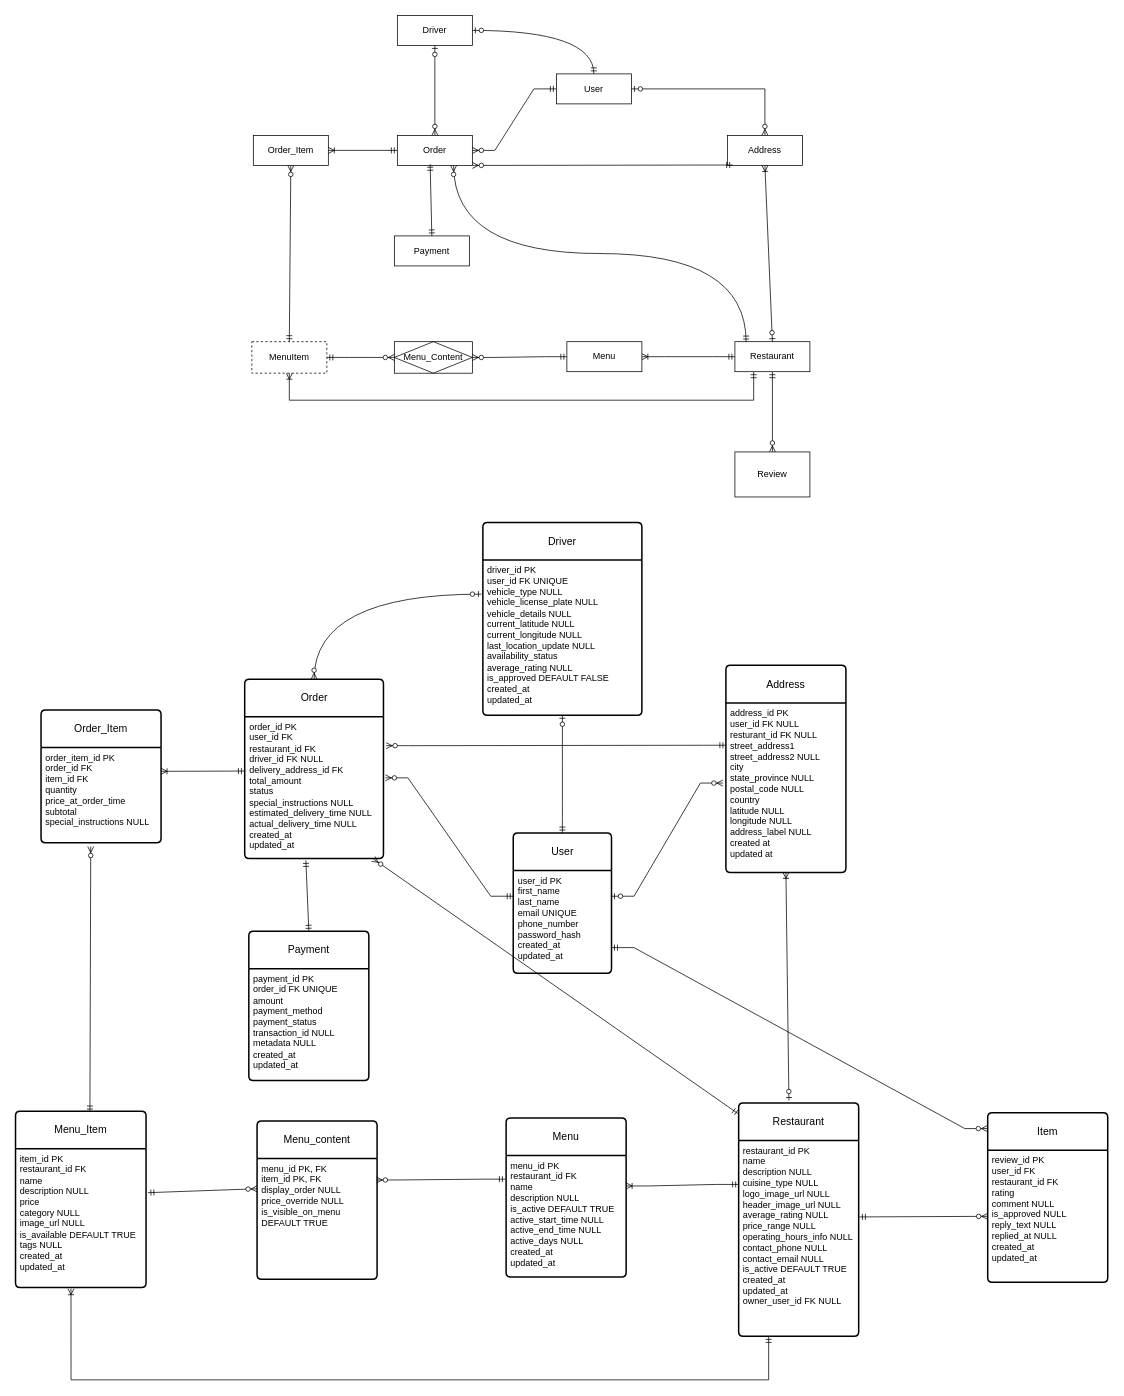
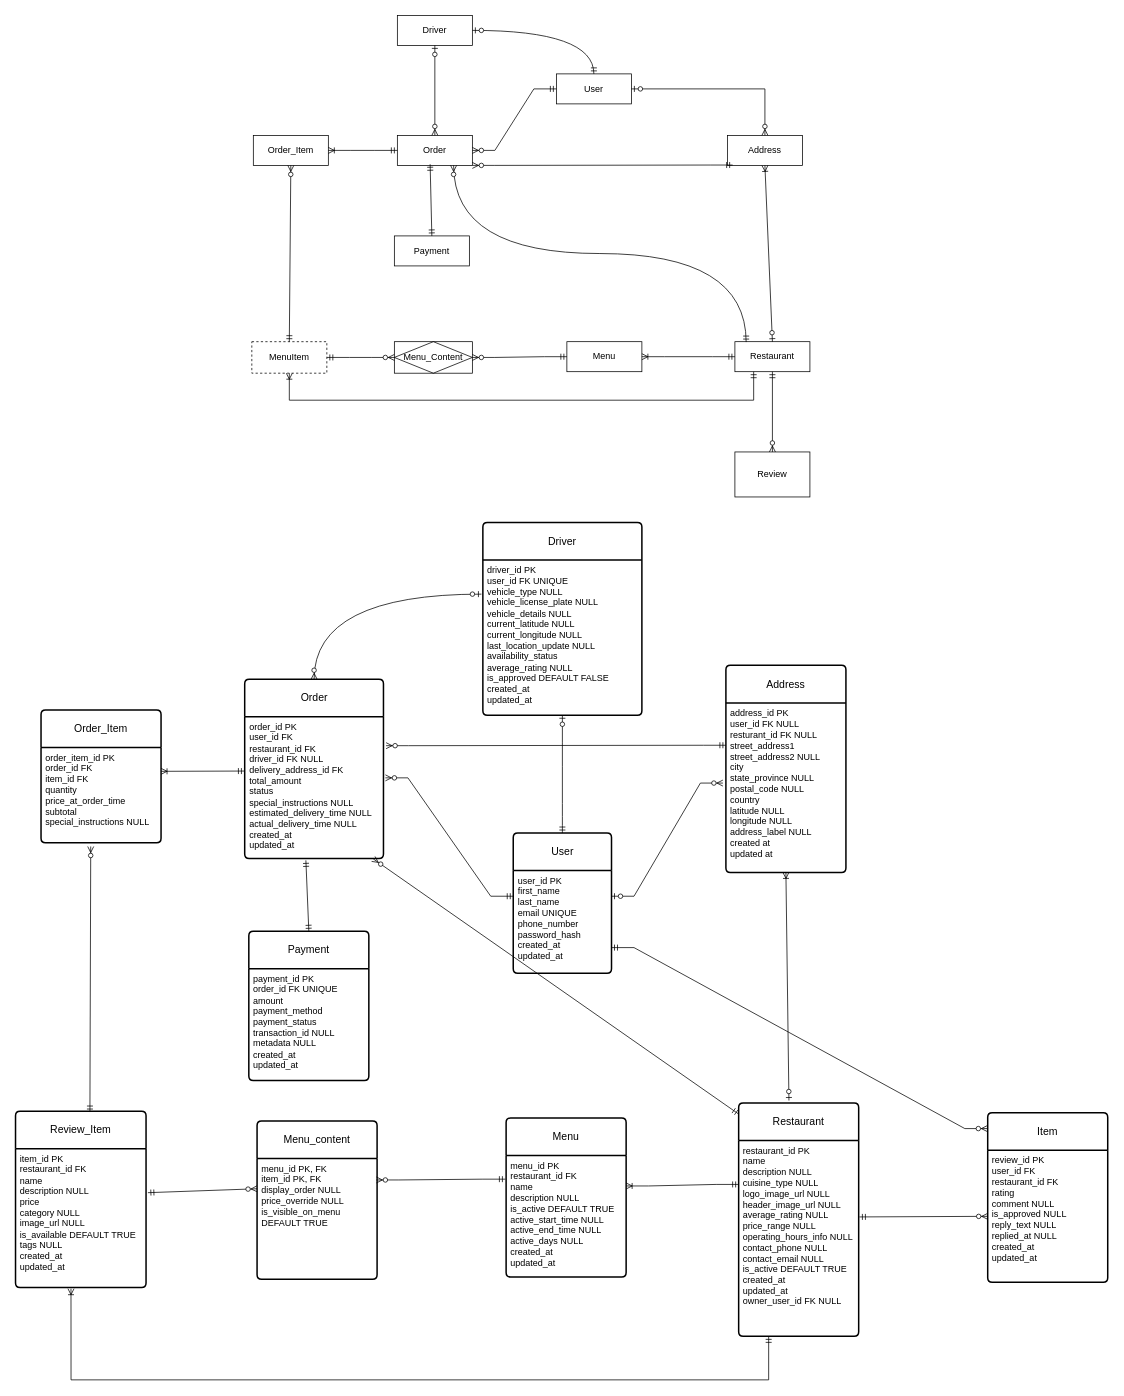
(81, 1130) -> (81, 1130)
